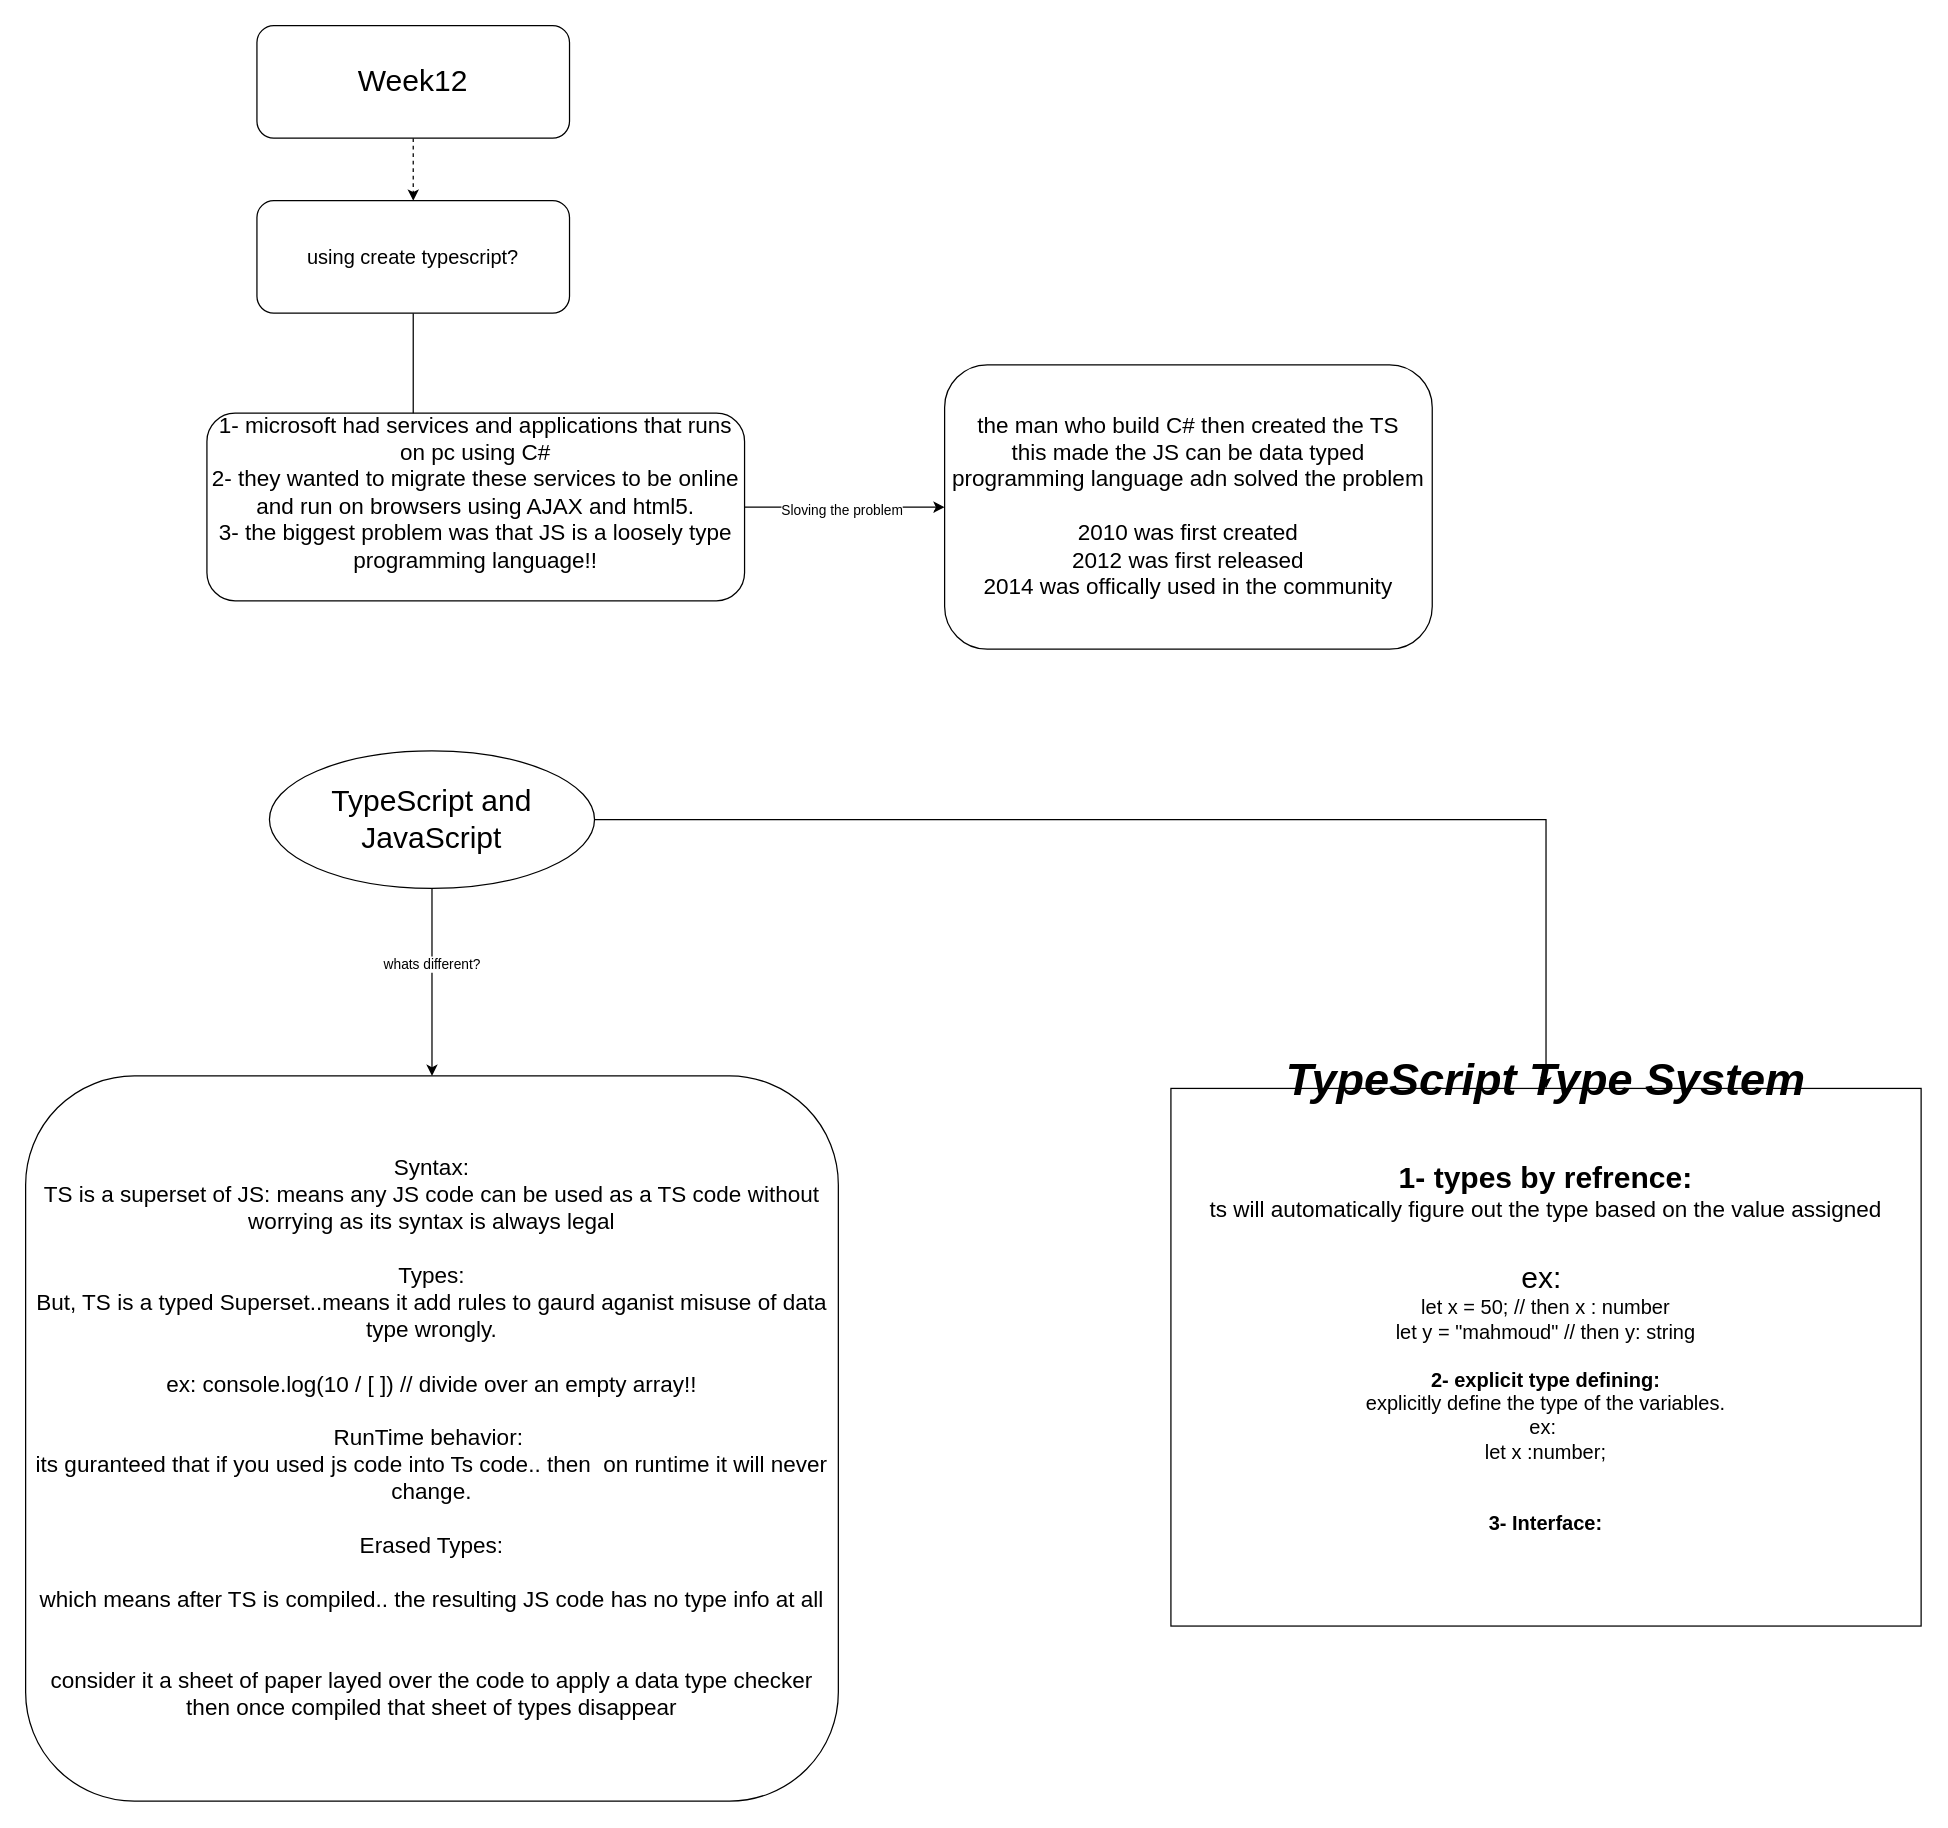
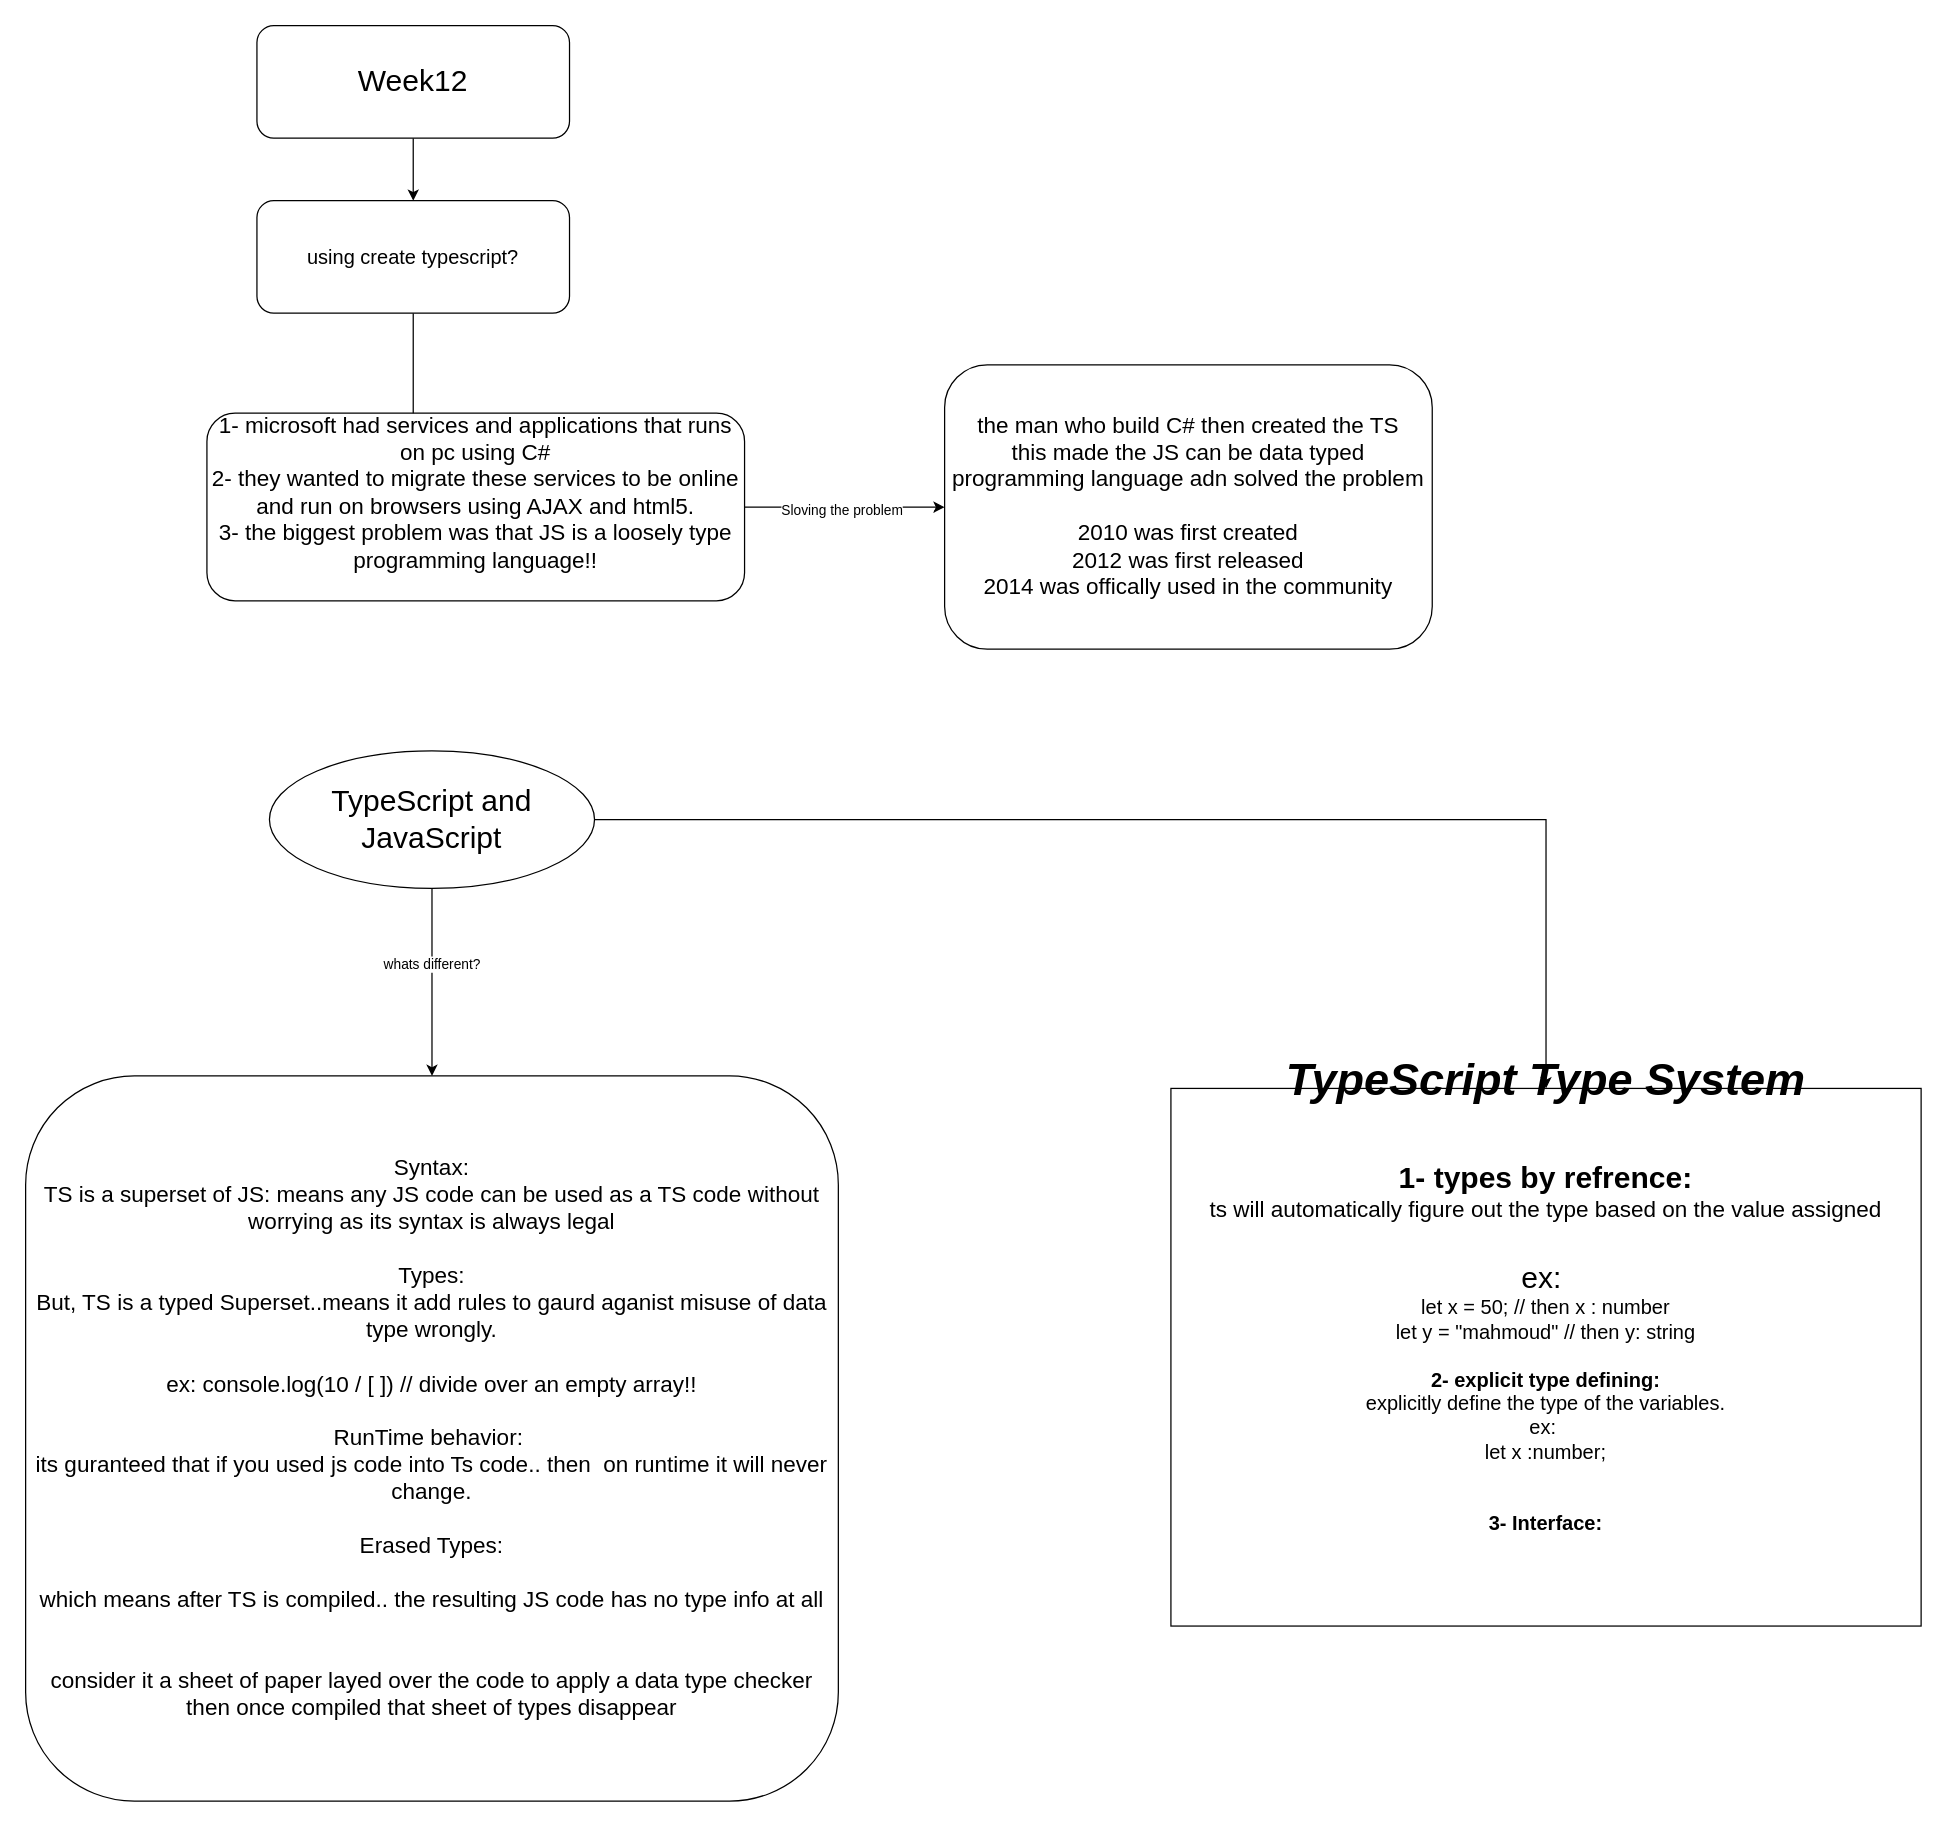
(413, 165) -> (413, 165)
